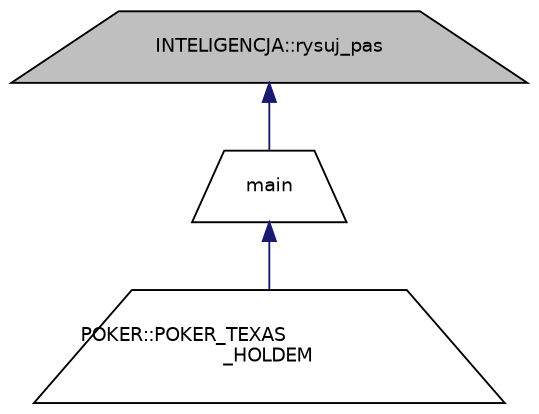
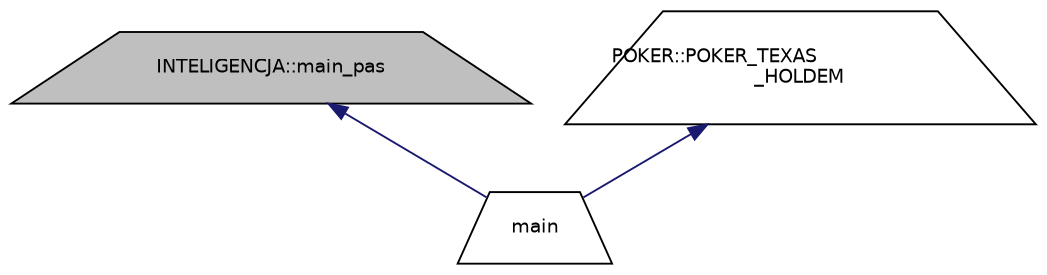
(269, 47) -> (271, 68)
(269, 266) -> (637, 166)
